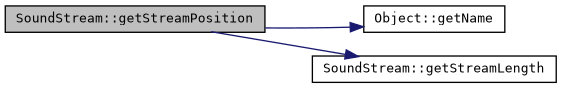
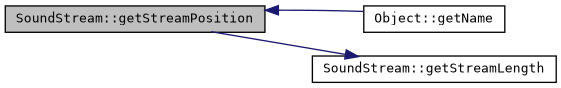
(308, 28) -> (321, 10)
